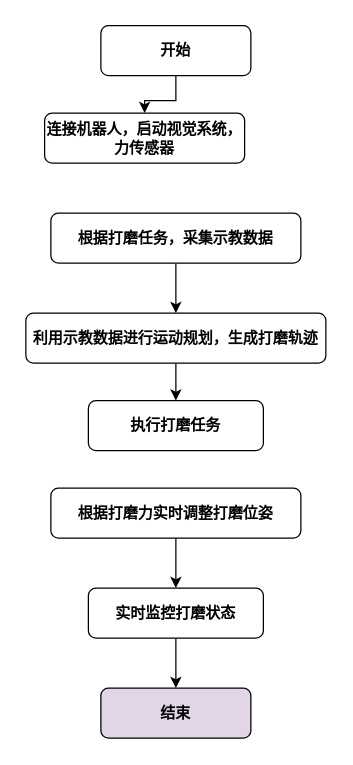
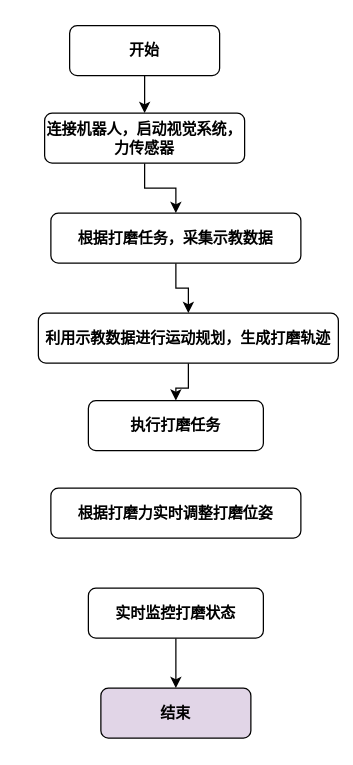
(176, 51) -> (144, 51)
none -> (155, 188)
(176, 338) -> (188, 338)
(176, 559) -> none
